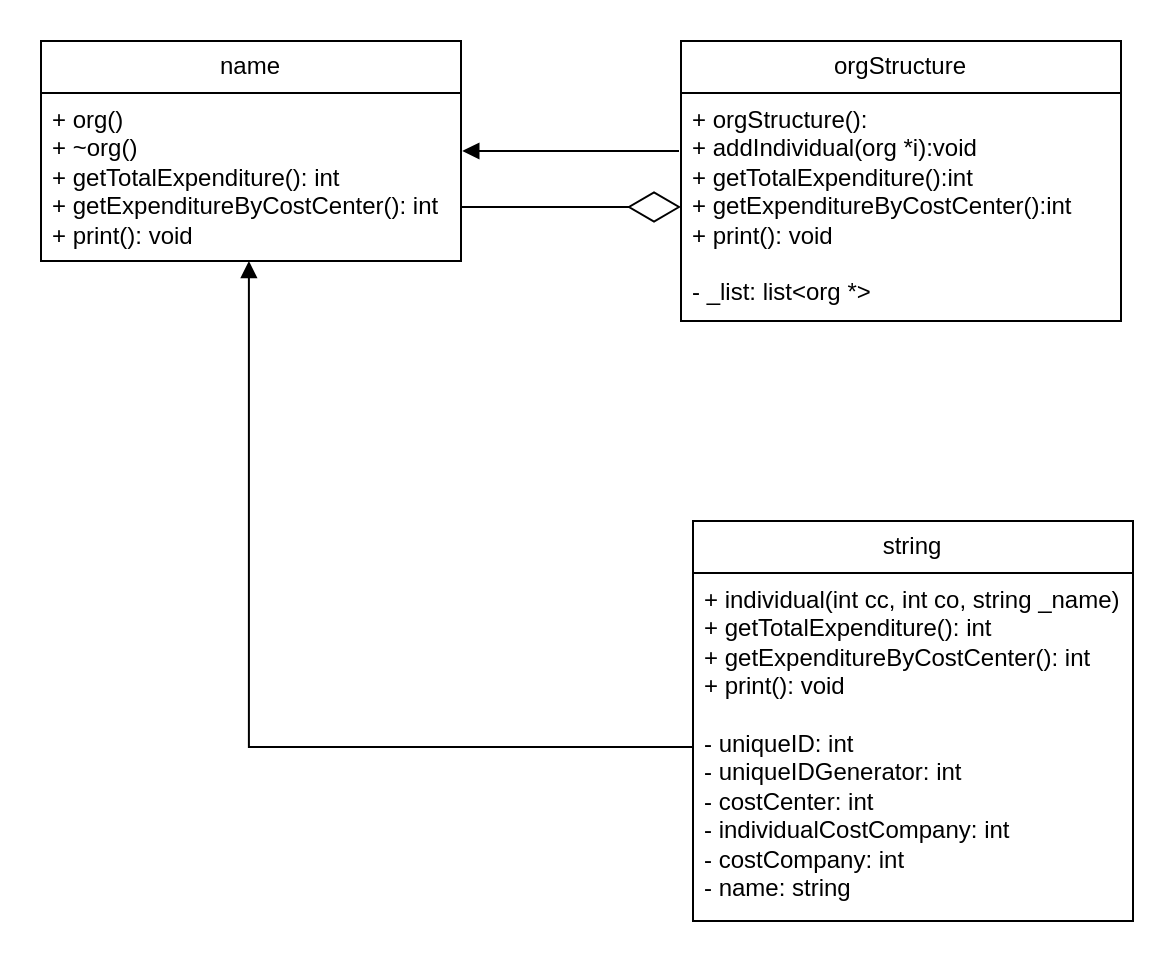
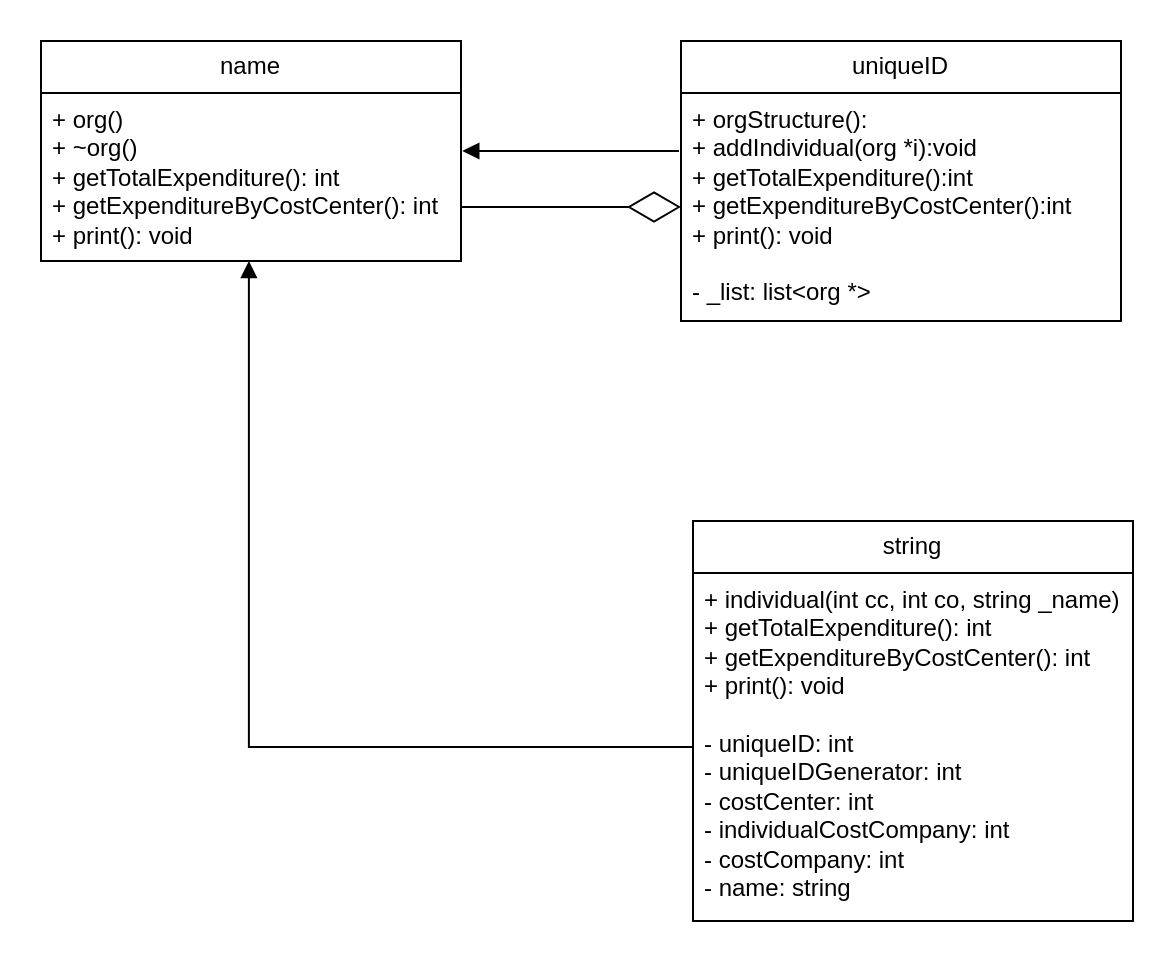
(901, 67) -> (901, 67)
